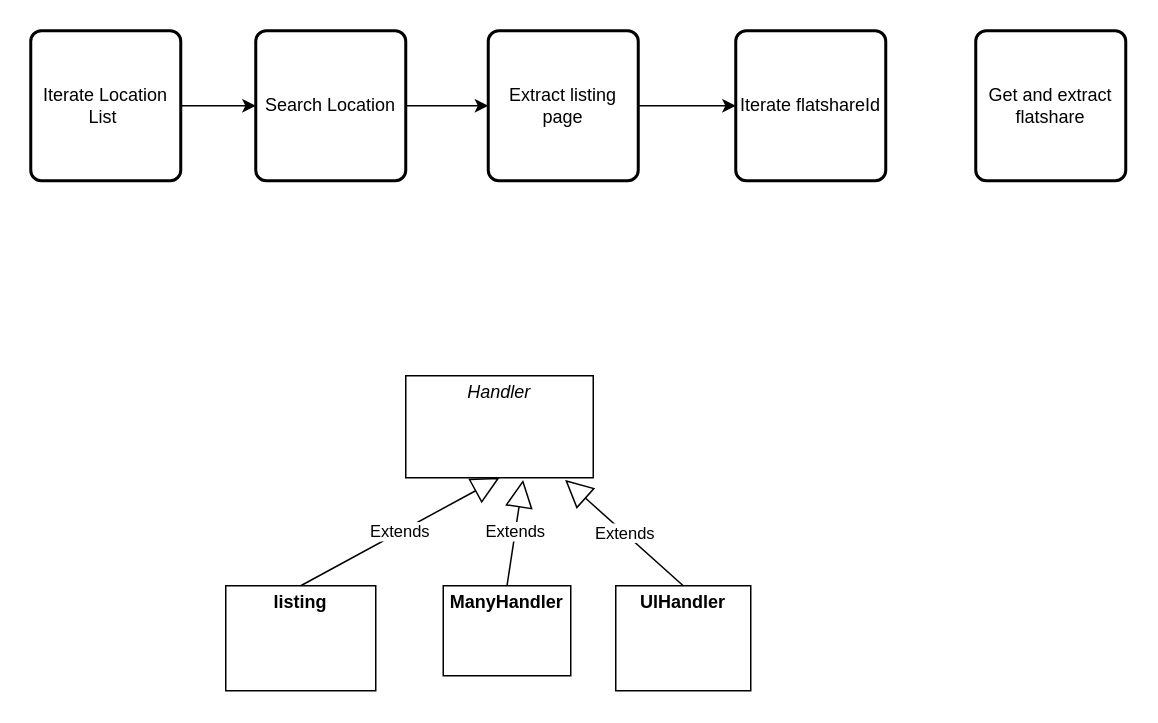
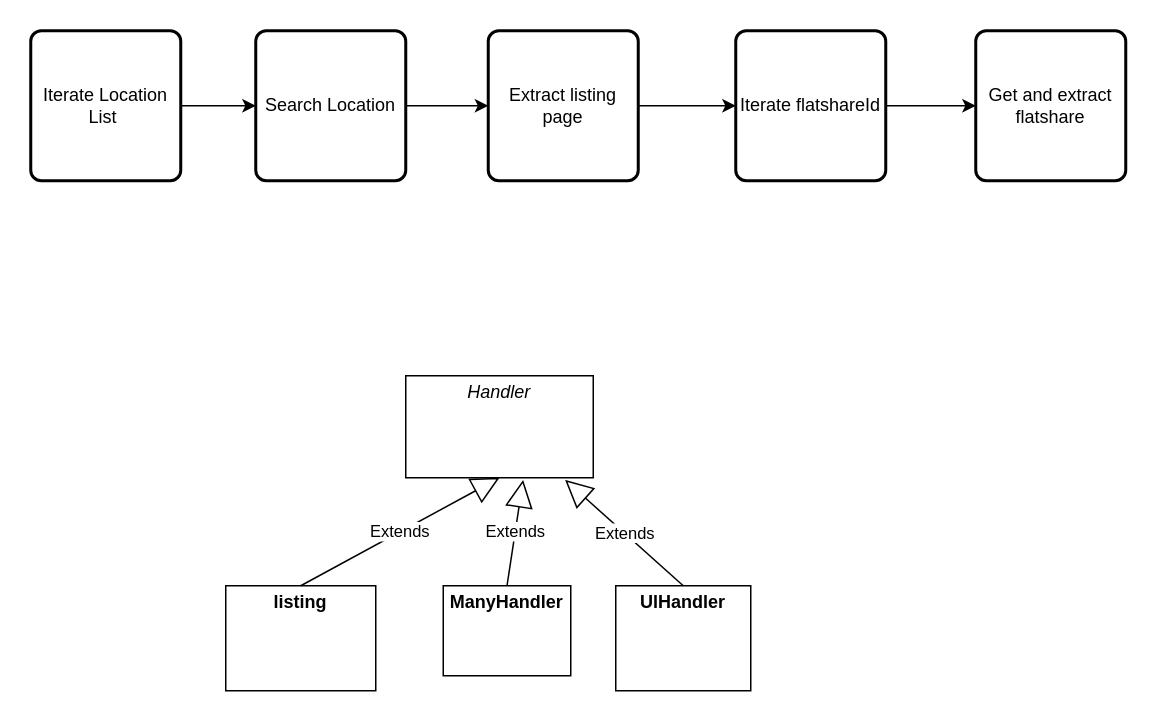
none -> (926, 106)
